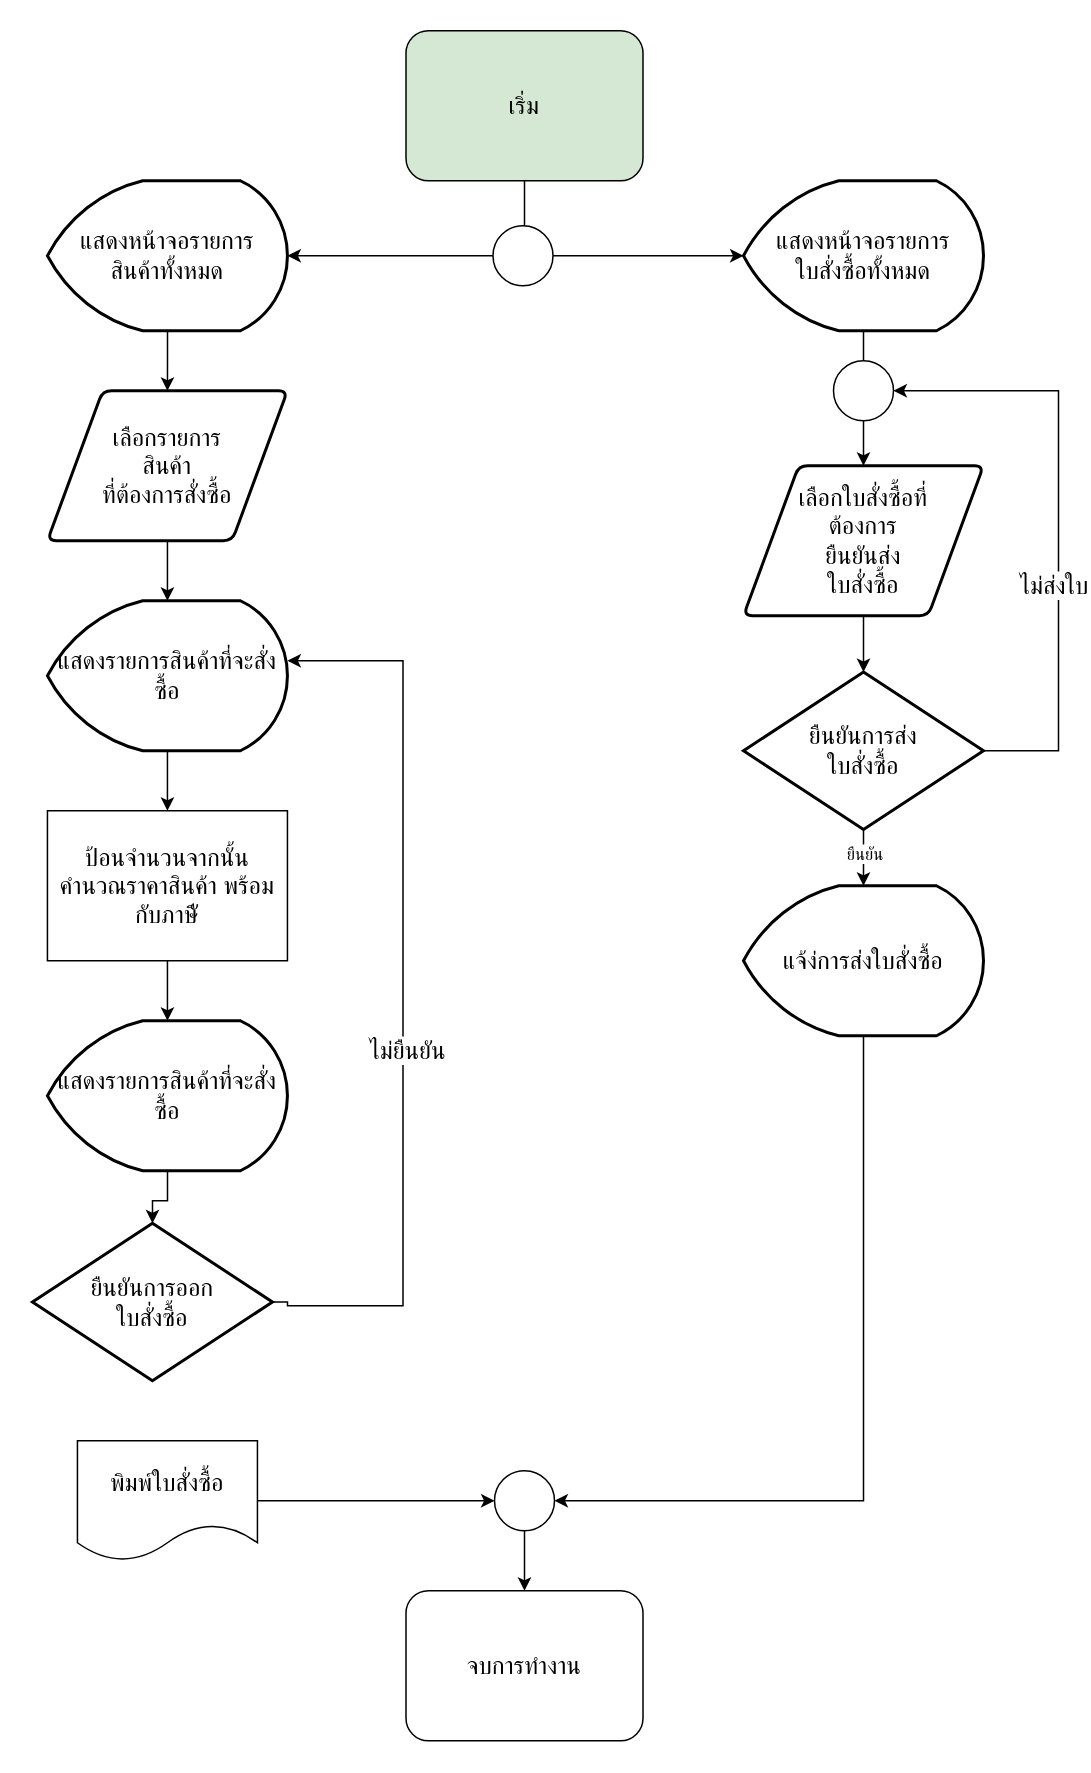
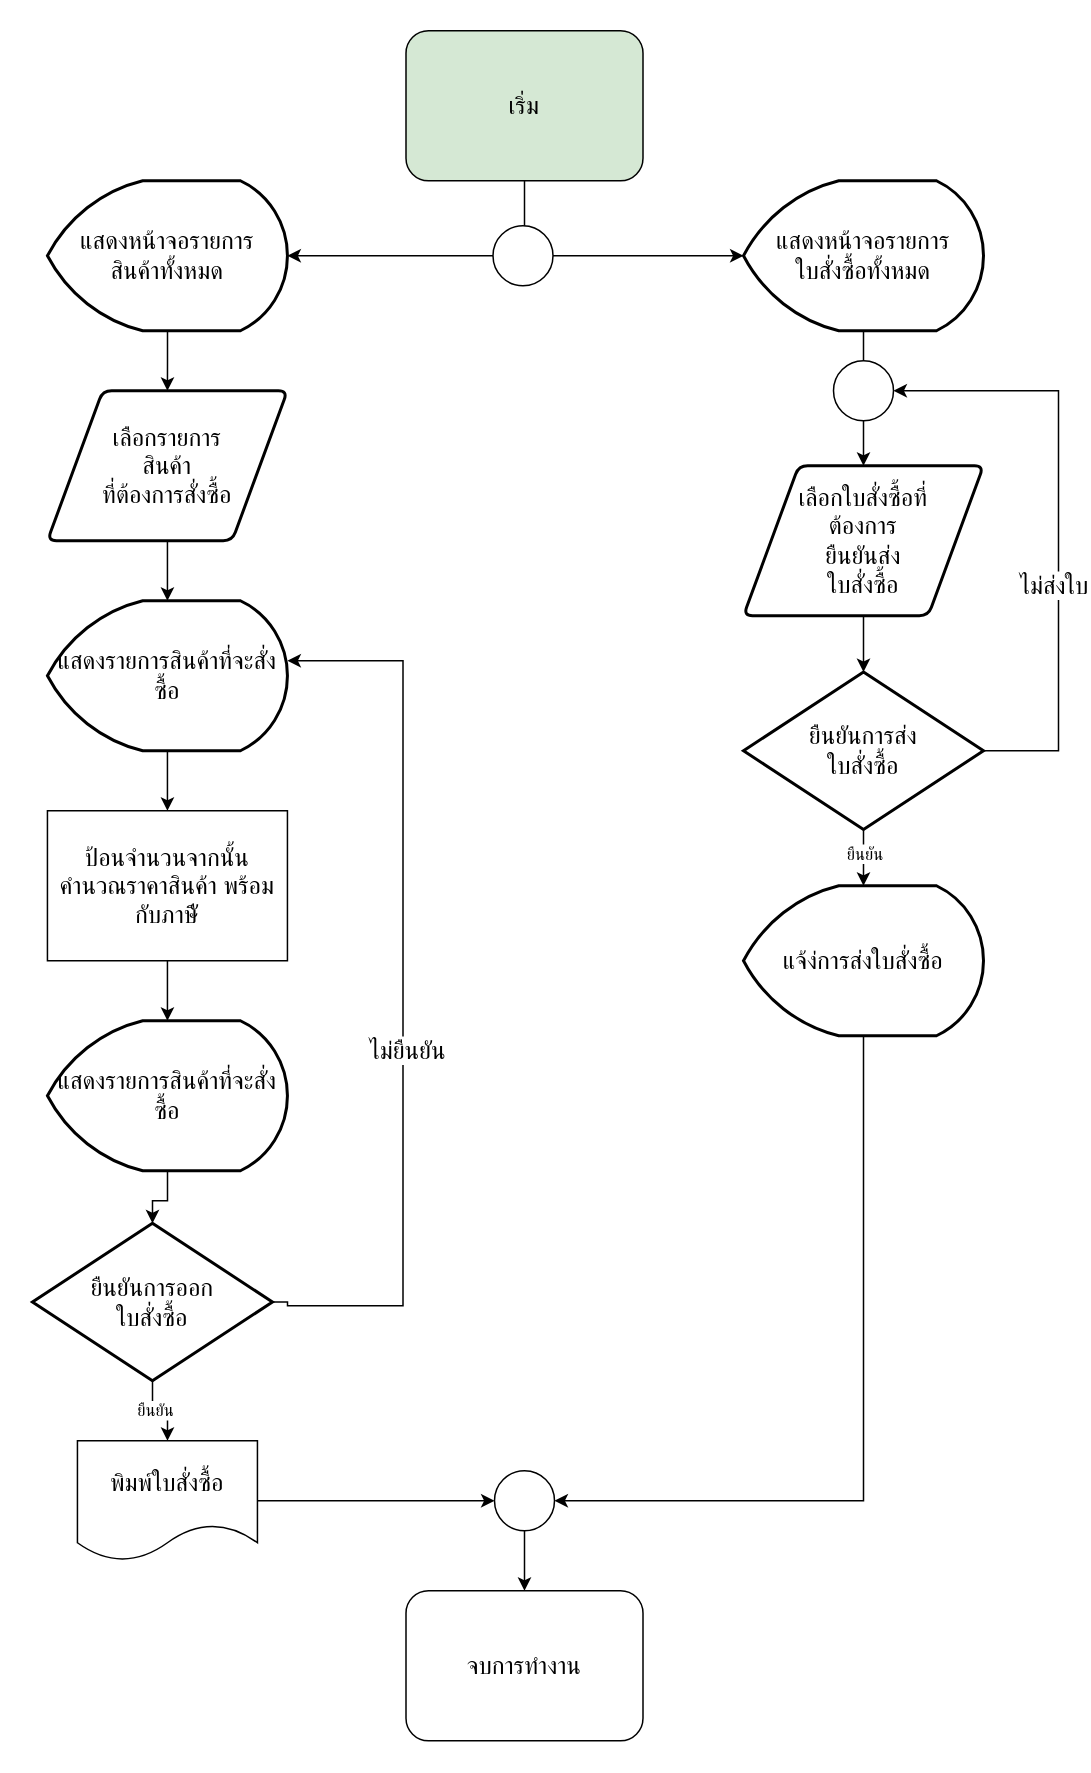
none -> (154, 1411)
